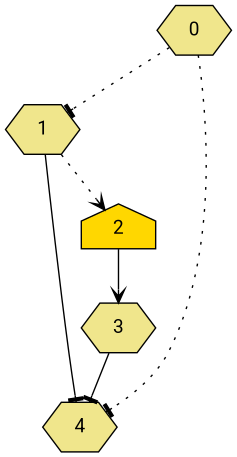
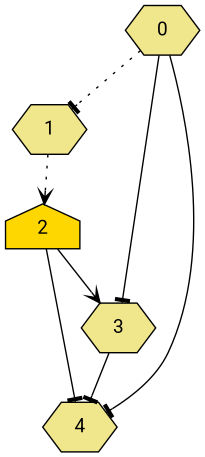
none -> (141, 176)
(200, 246) -> (193, 245)
(59, 275) -> (60, 322)
